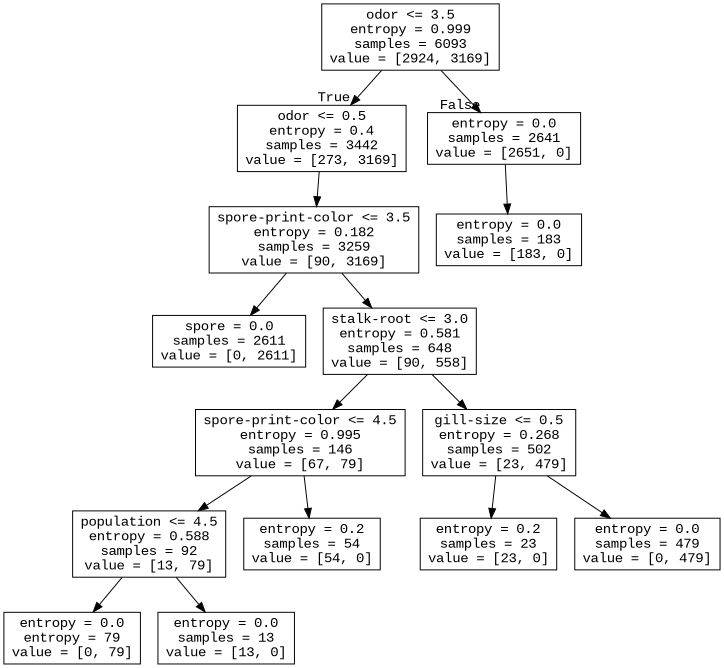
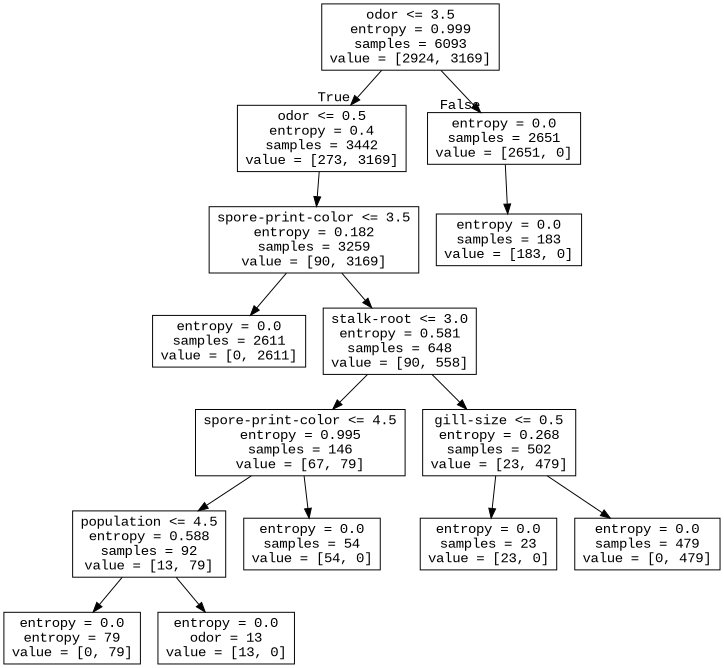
(504, 138) -> (504, 138)
(229, 341) -> (229, 341)
(312, 544) -> (312, 544)
(488, 544) -> (488, 544)
(226, 638) -> (226, 638)
